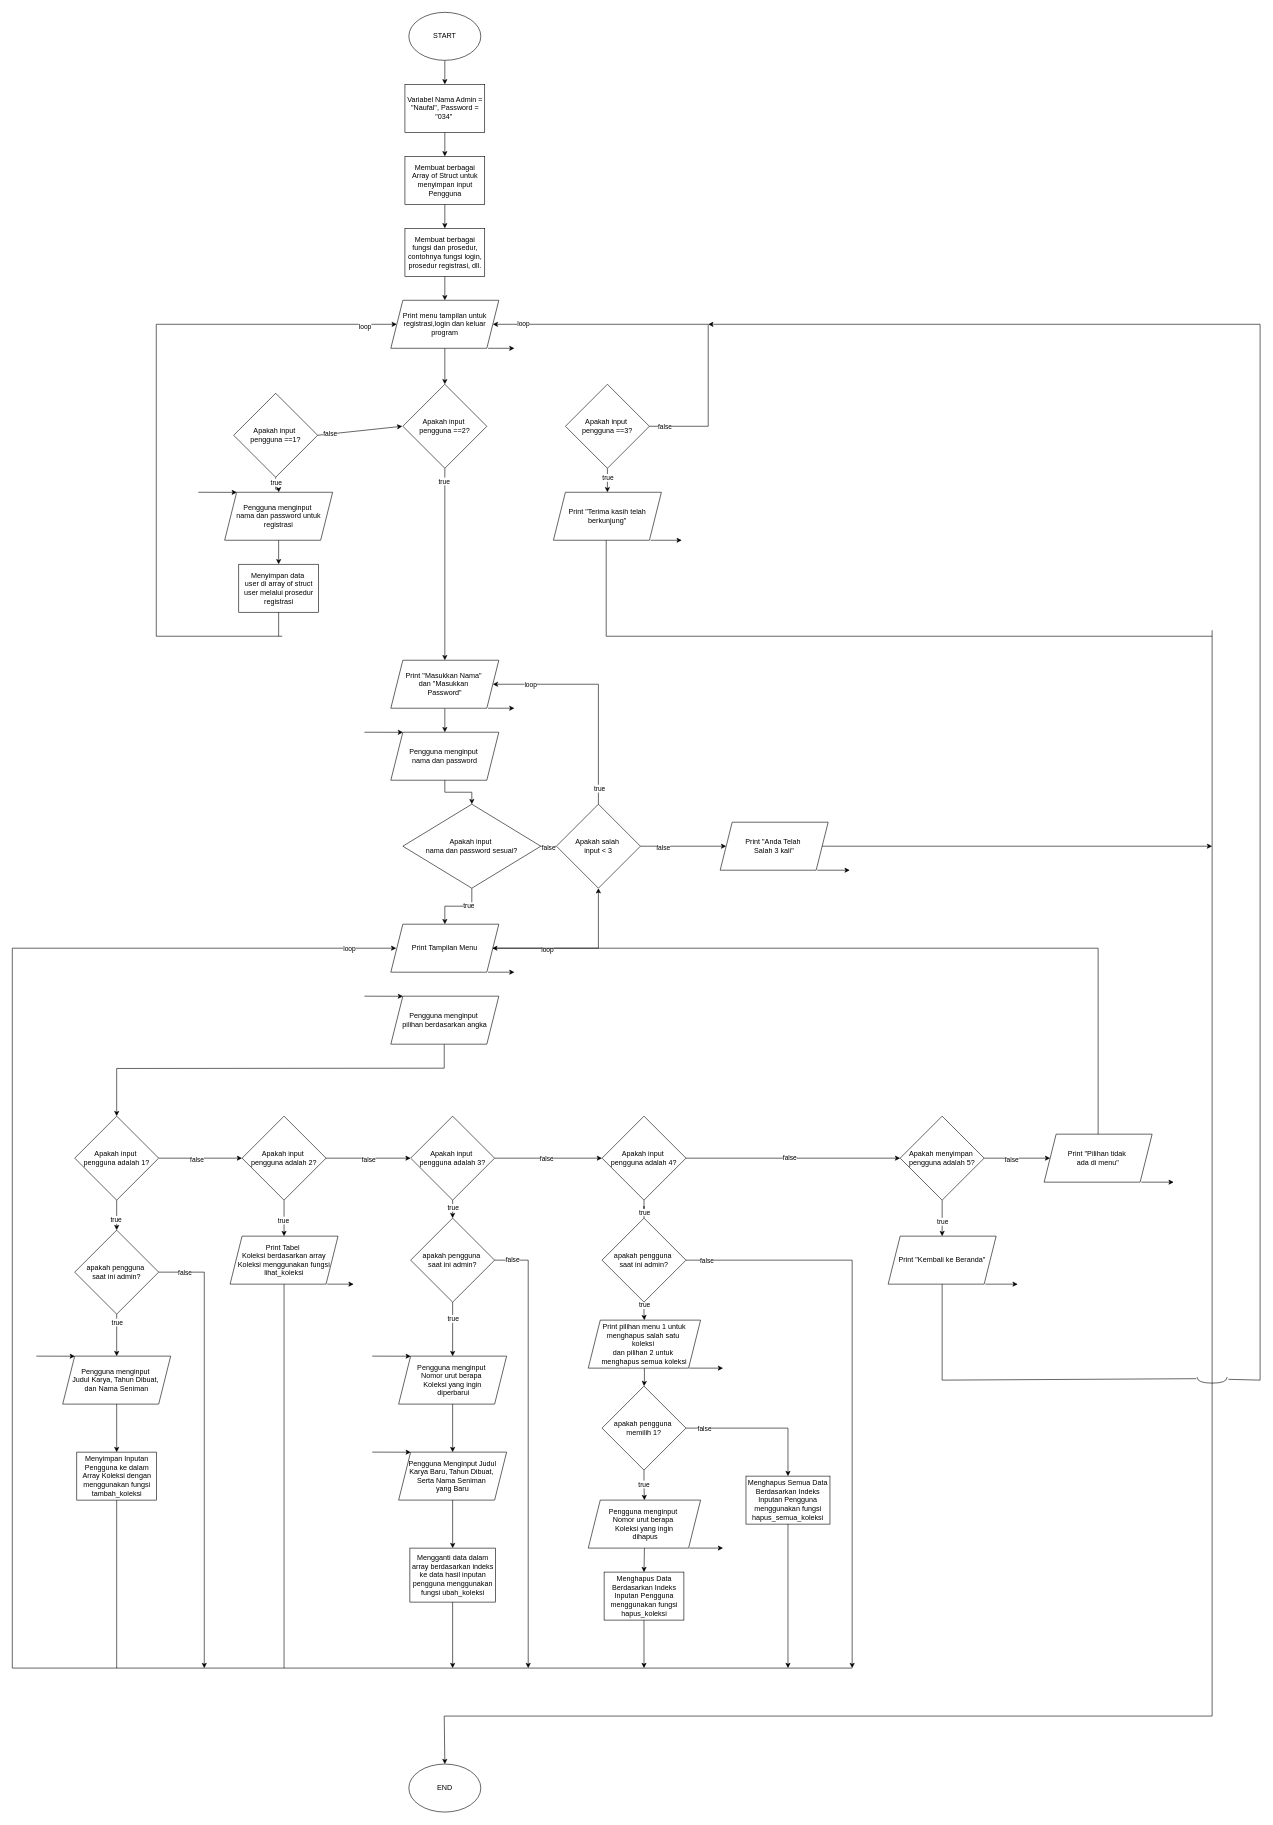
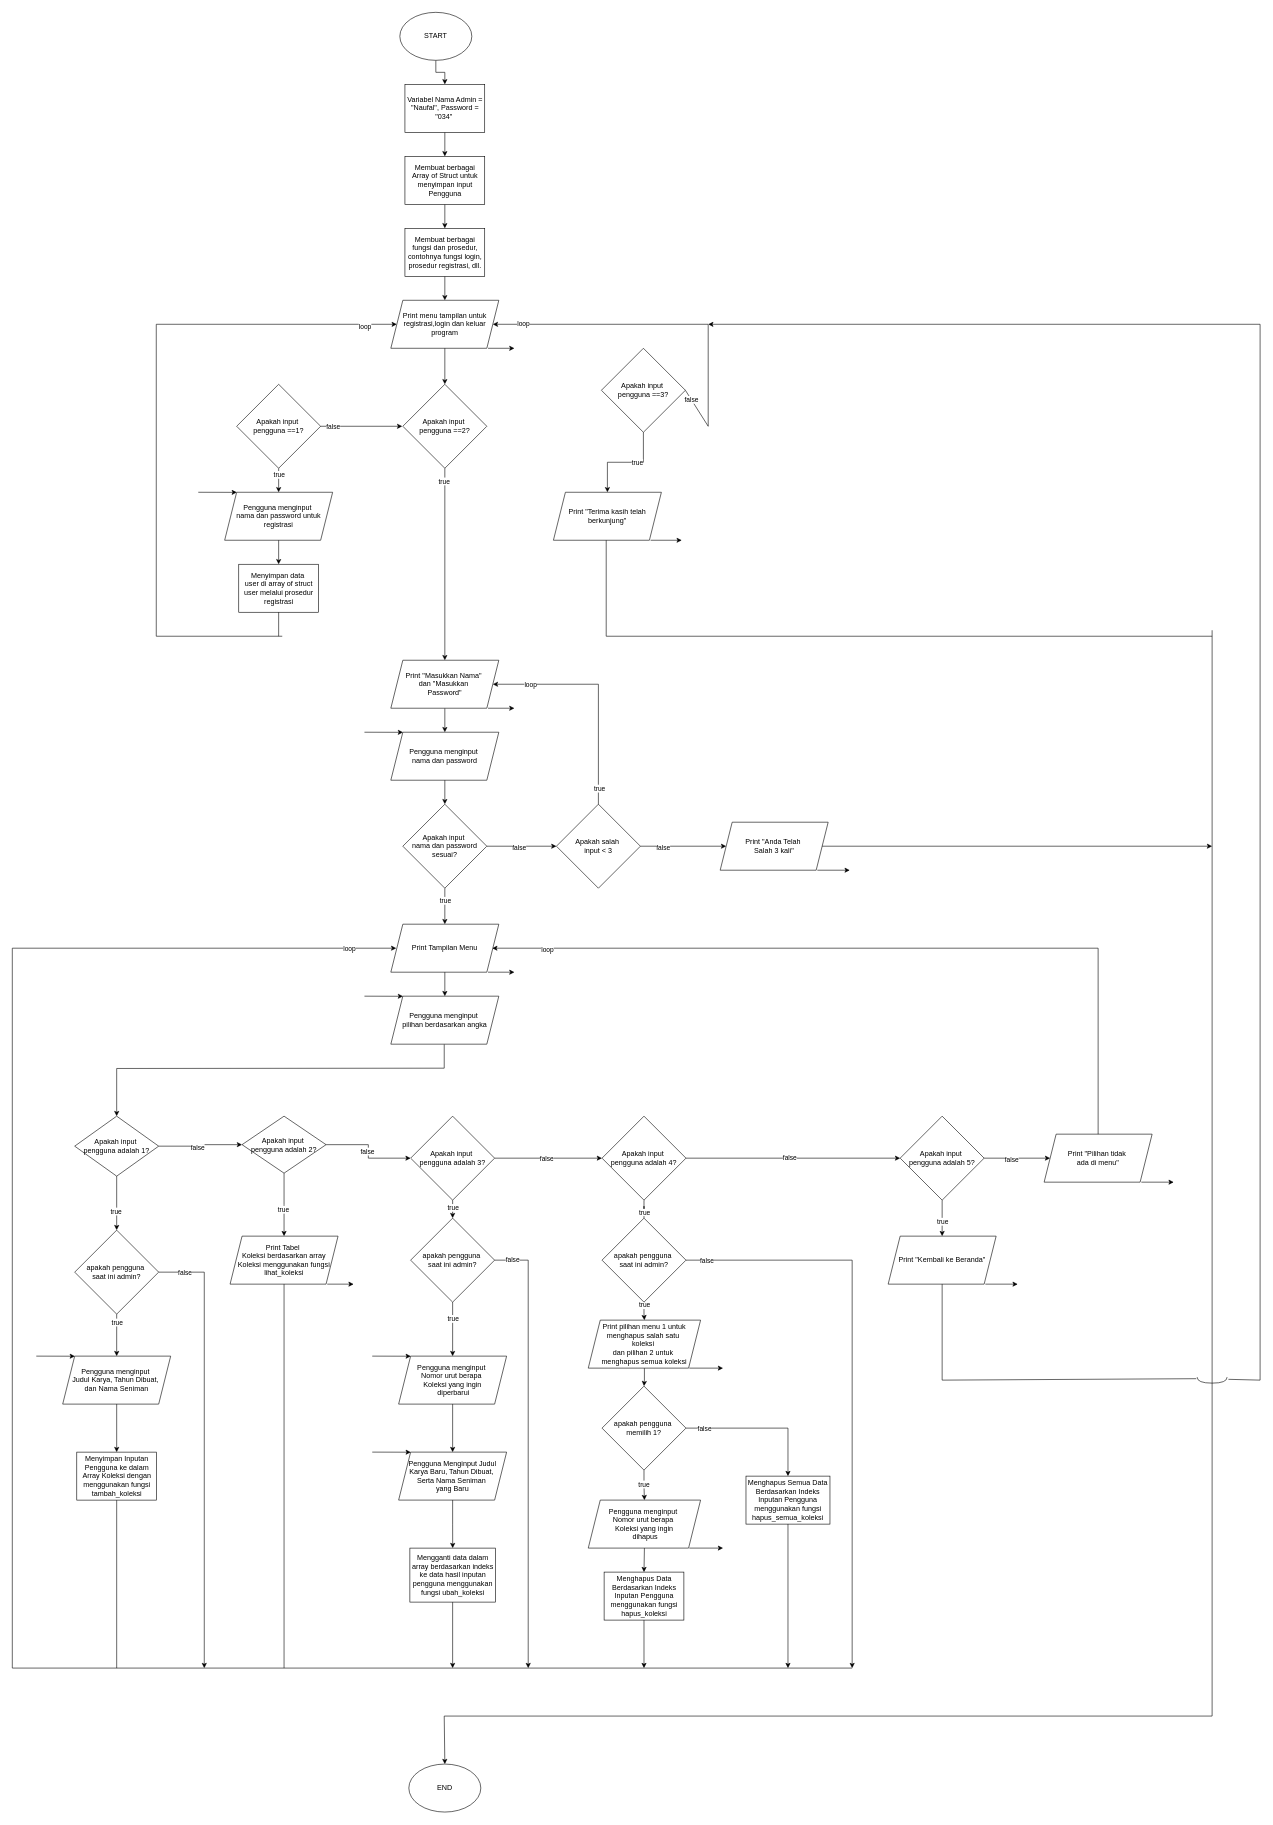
(445, 36) -> (436, 36)
(608, 426) -> (644, 390)
(276, 435) -> (279, 426)
(472, 846) -> (445, 846)
(599, 919) -> (445, 990)
(117, 1158) -> (117, 1146)
(284, 1158) -> (284, 1145)
(942, 1158) -> (942, 1158)
